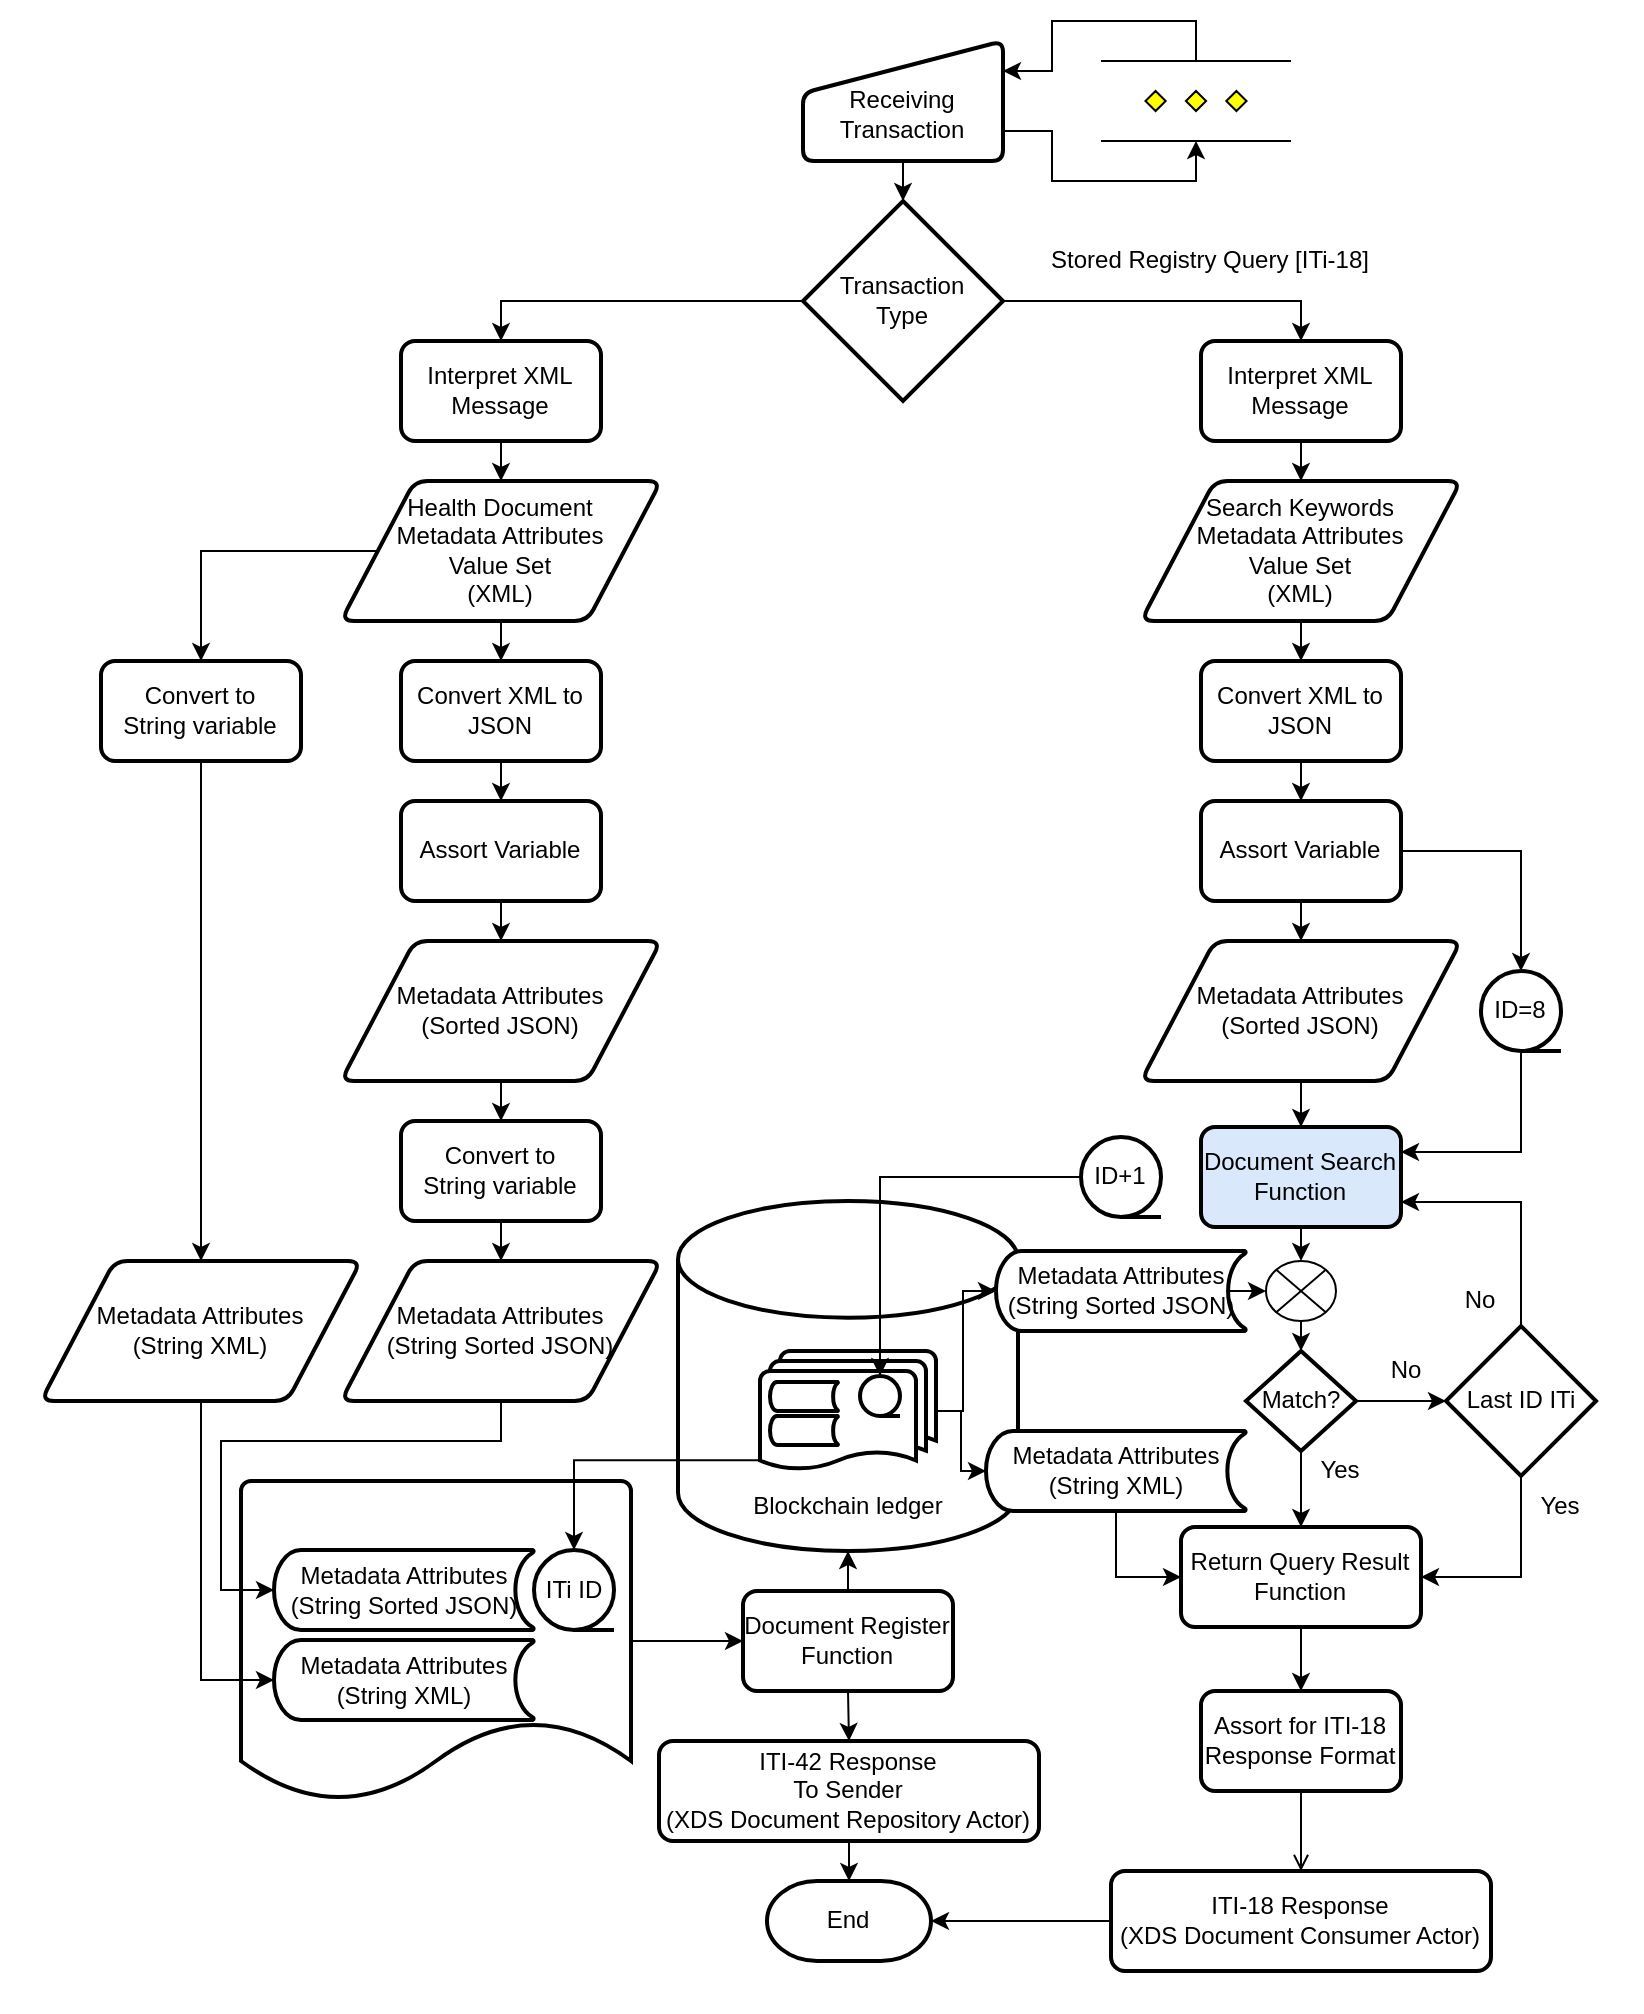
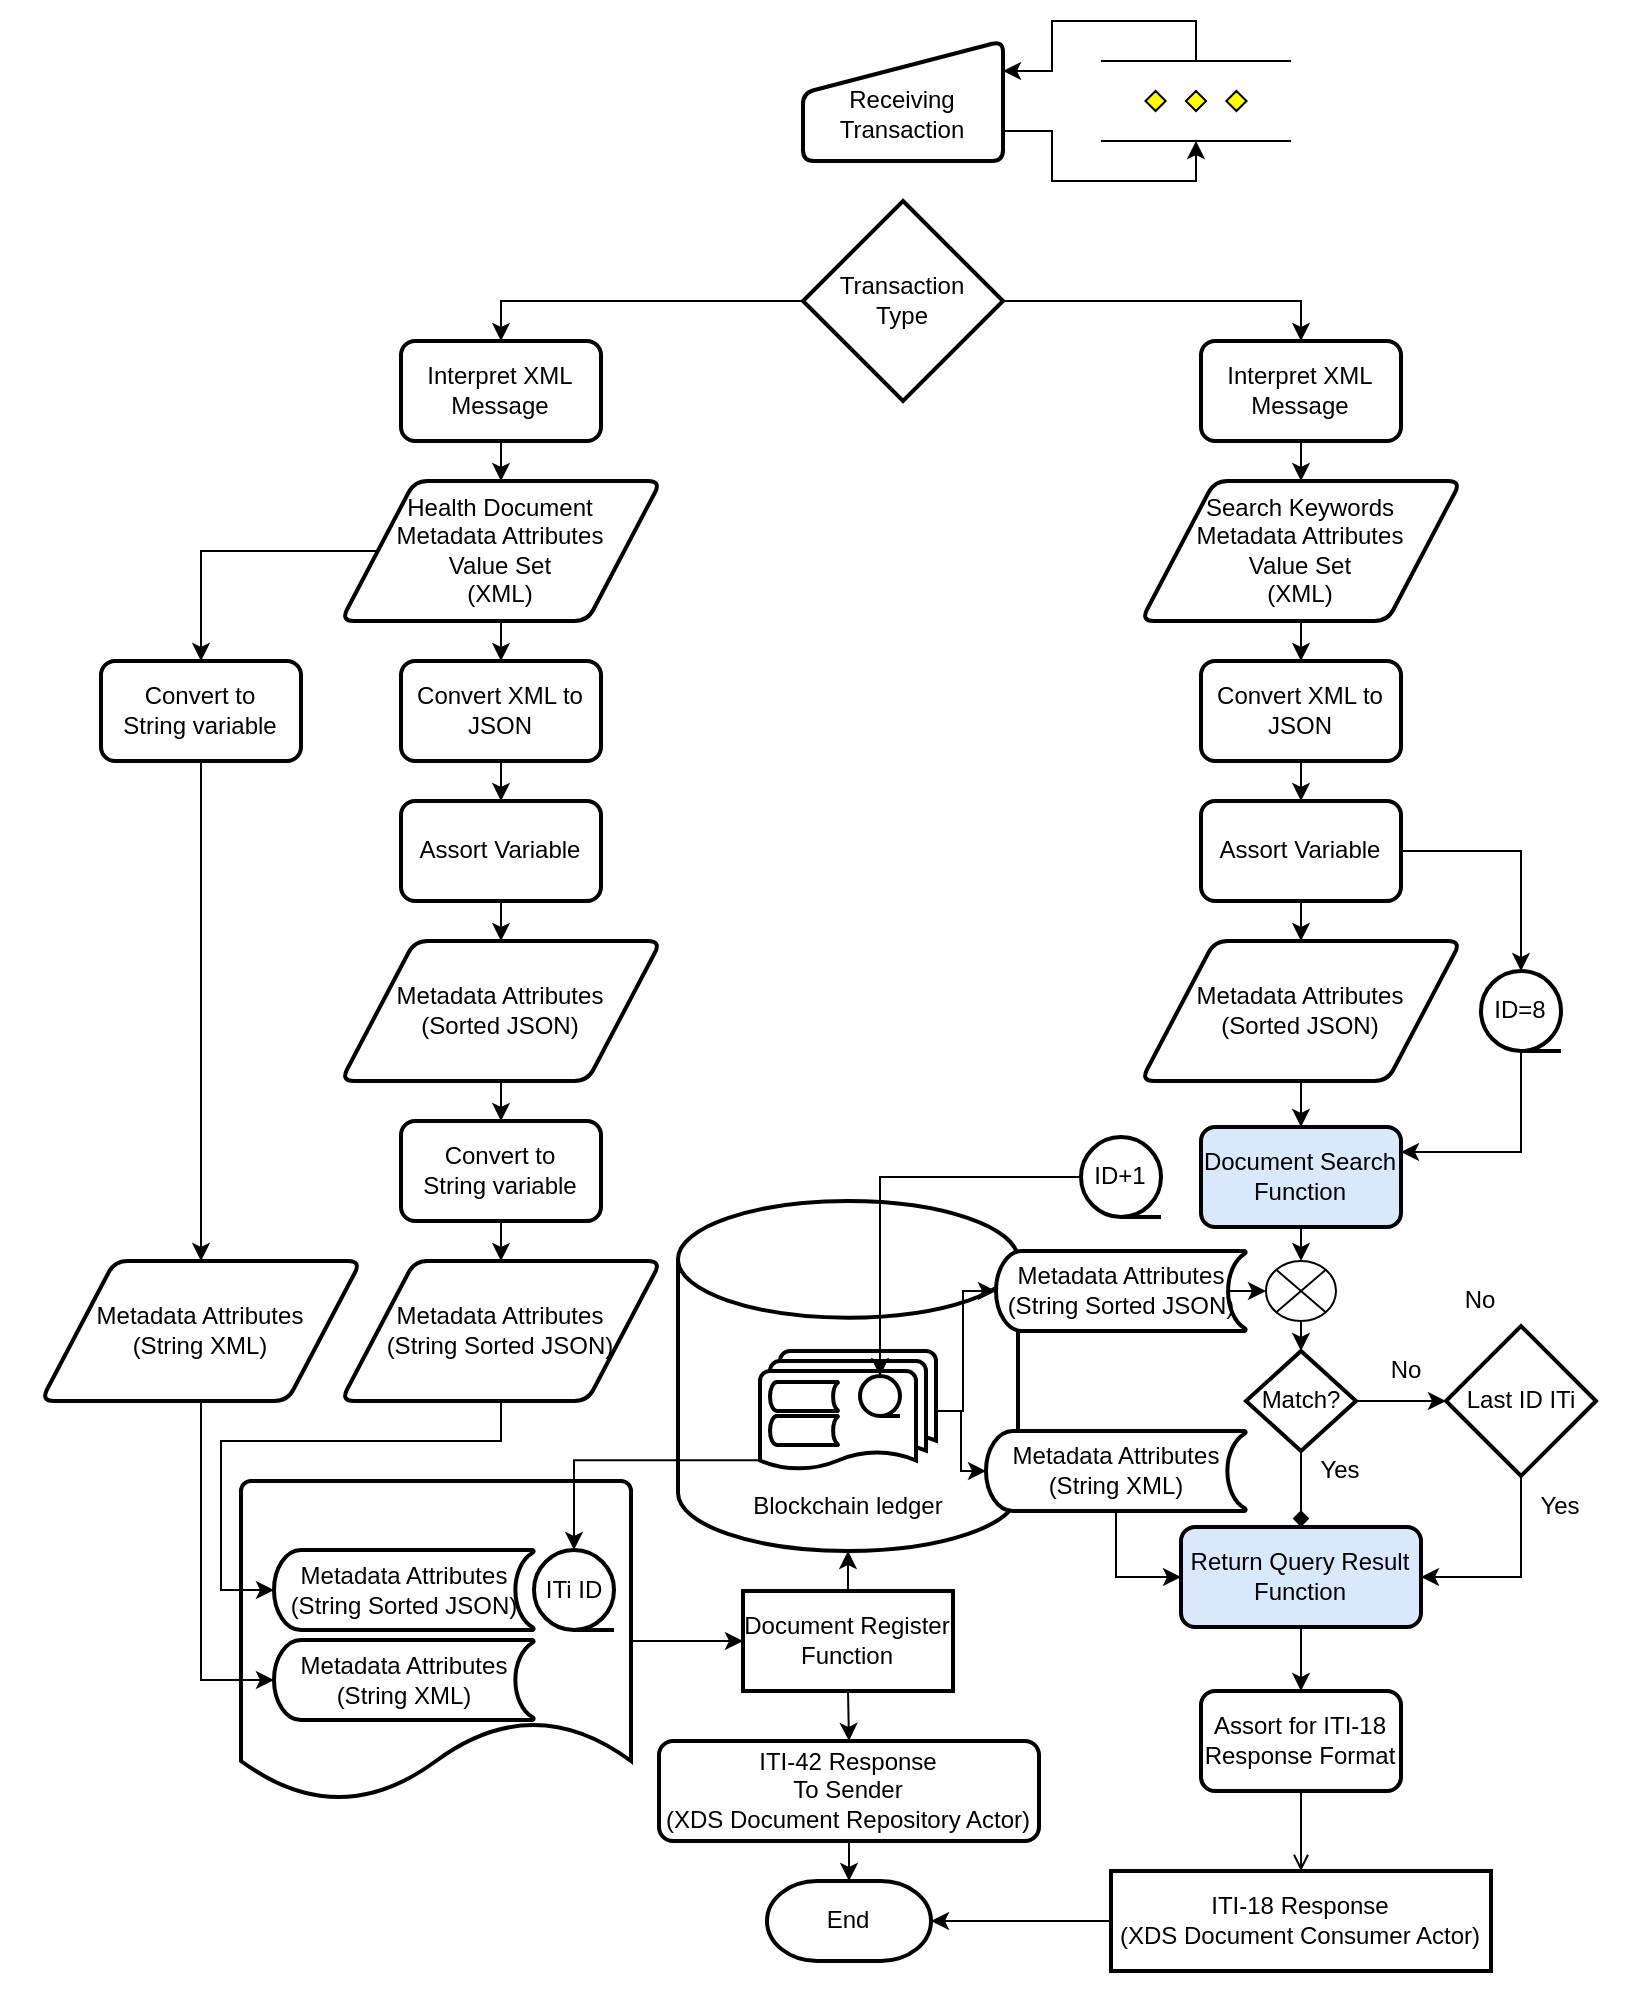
(903, 174) -> none
(1211, 261) -> none
(1521, 1210) -> none
(1301, 1512) -> (1301, 1511)
(1301, 1577) -> (1301, 1577)
(848, 1641) -> (848, 1641)
(1301, 1921) -> (1301, 1921)
